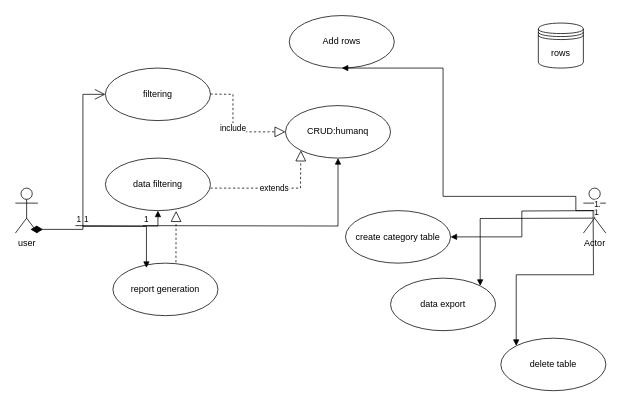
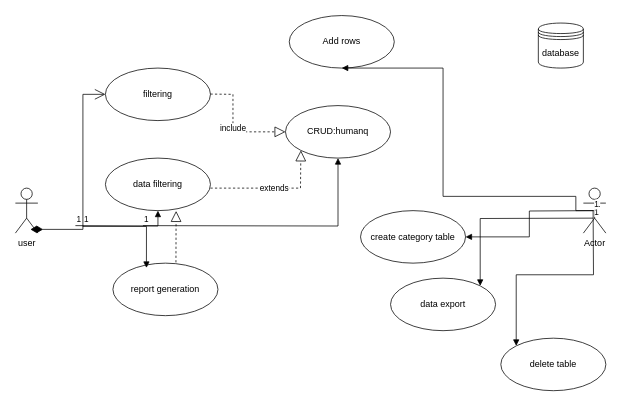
(561, 53) -> (561, 53)
(398, 237) -> (413, 237)
